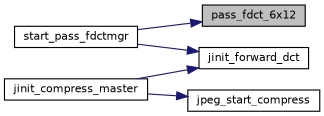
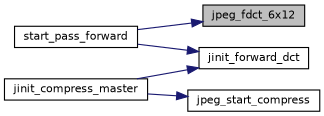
(254, 16) -> (254, 16)
(76, 37) -> (76, 37)
